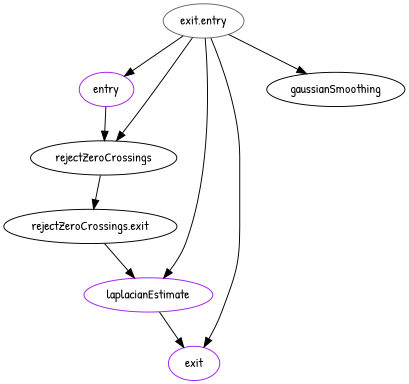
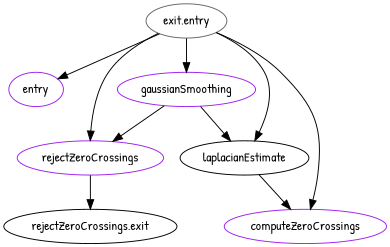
(336, 89) -> (186, 89)
(105, 119) -> (143, 121)
(104, 158) -> (90, 158)
(116, 257) -> (212, 120)
(148, 295) -> (244, 158)
(194, 363) -> (305, 226)
